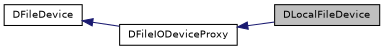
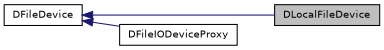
(261, 24) -> (184, 15)
